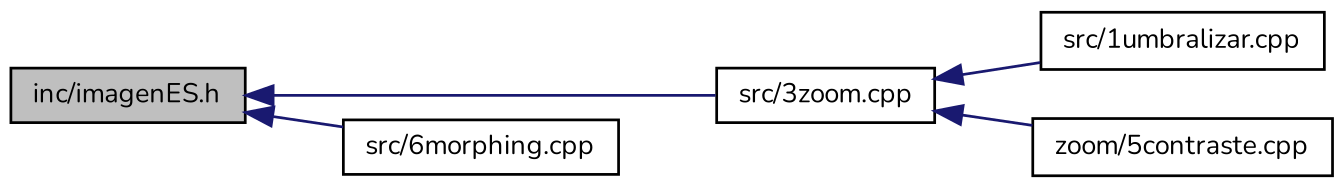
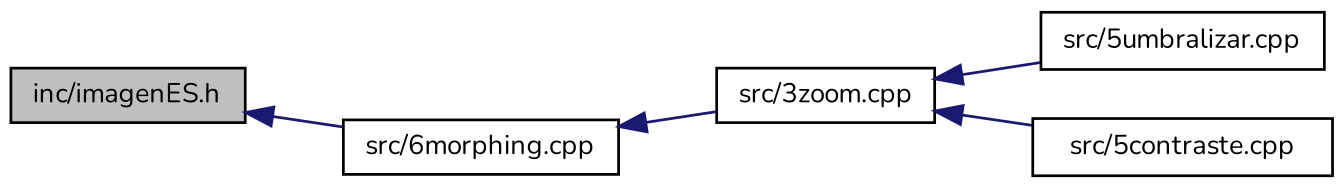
(1183, 41) -> (1183, 41)
(495, 95) -> (681, 117)
(1183, 147) -> (1183, 147)
